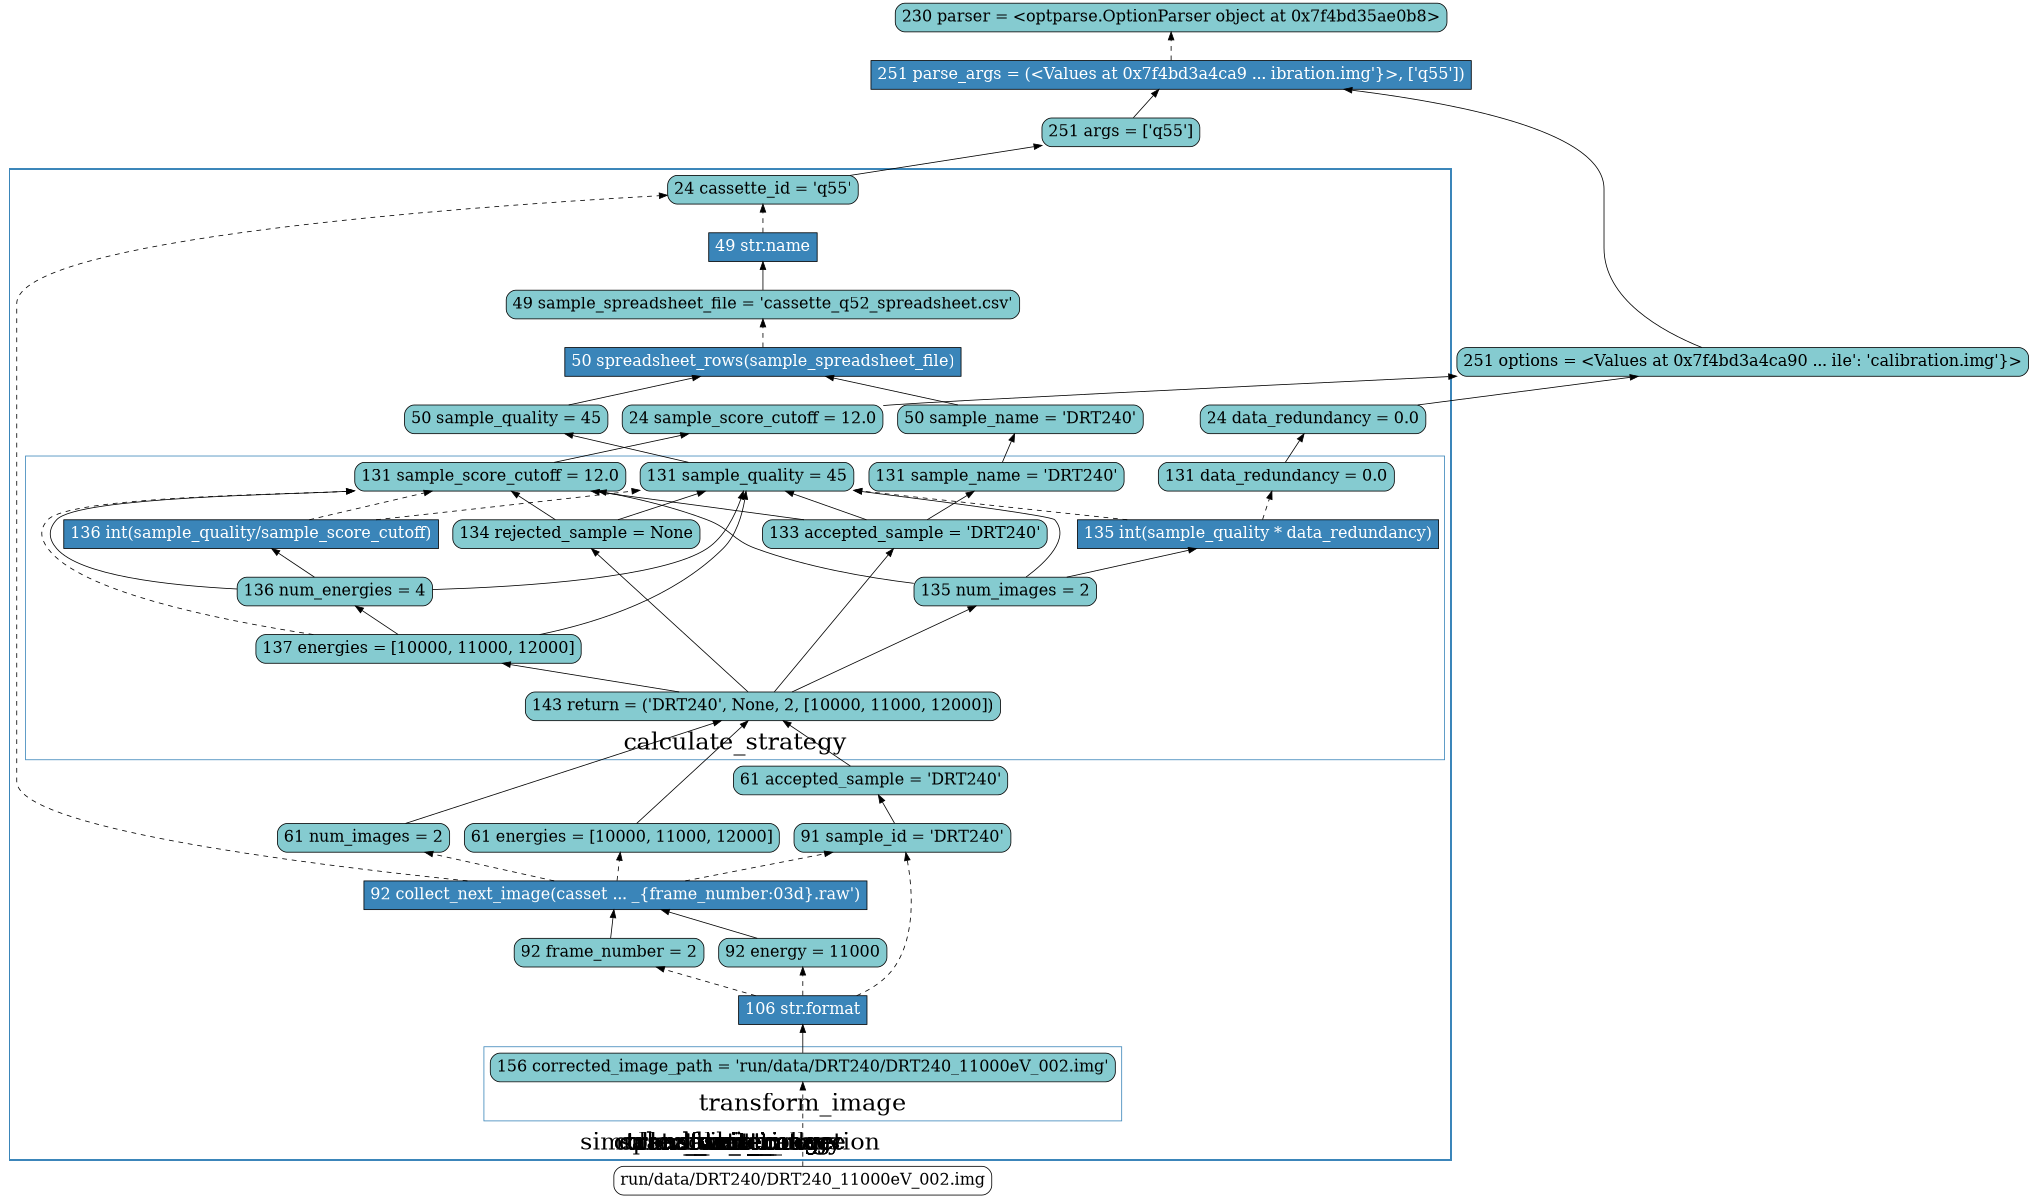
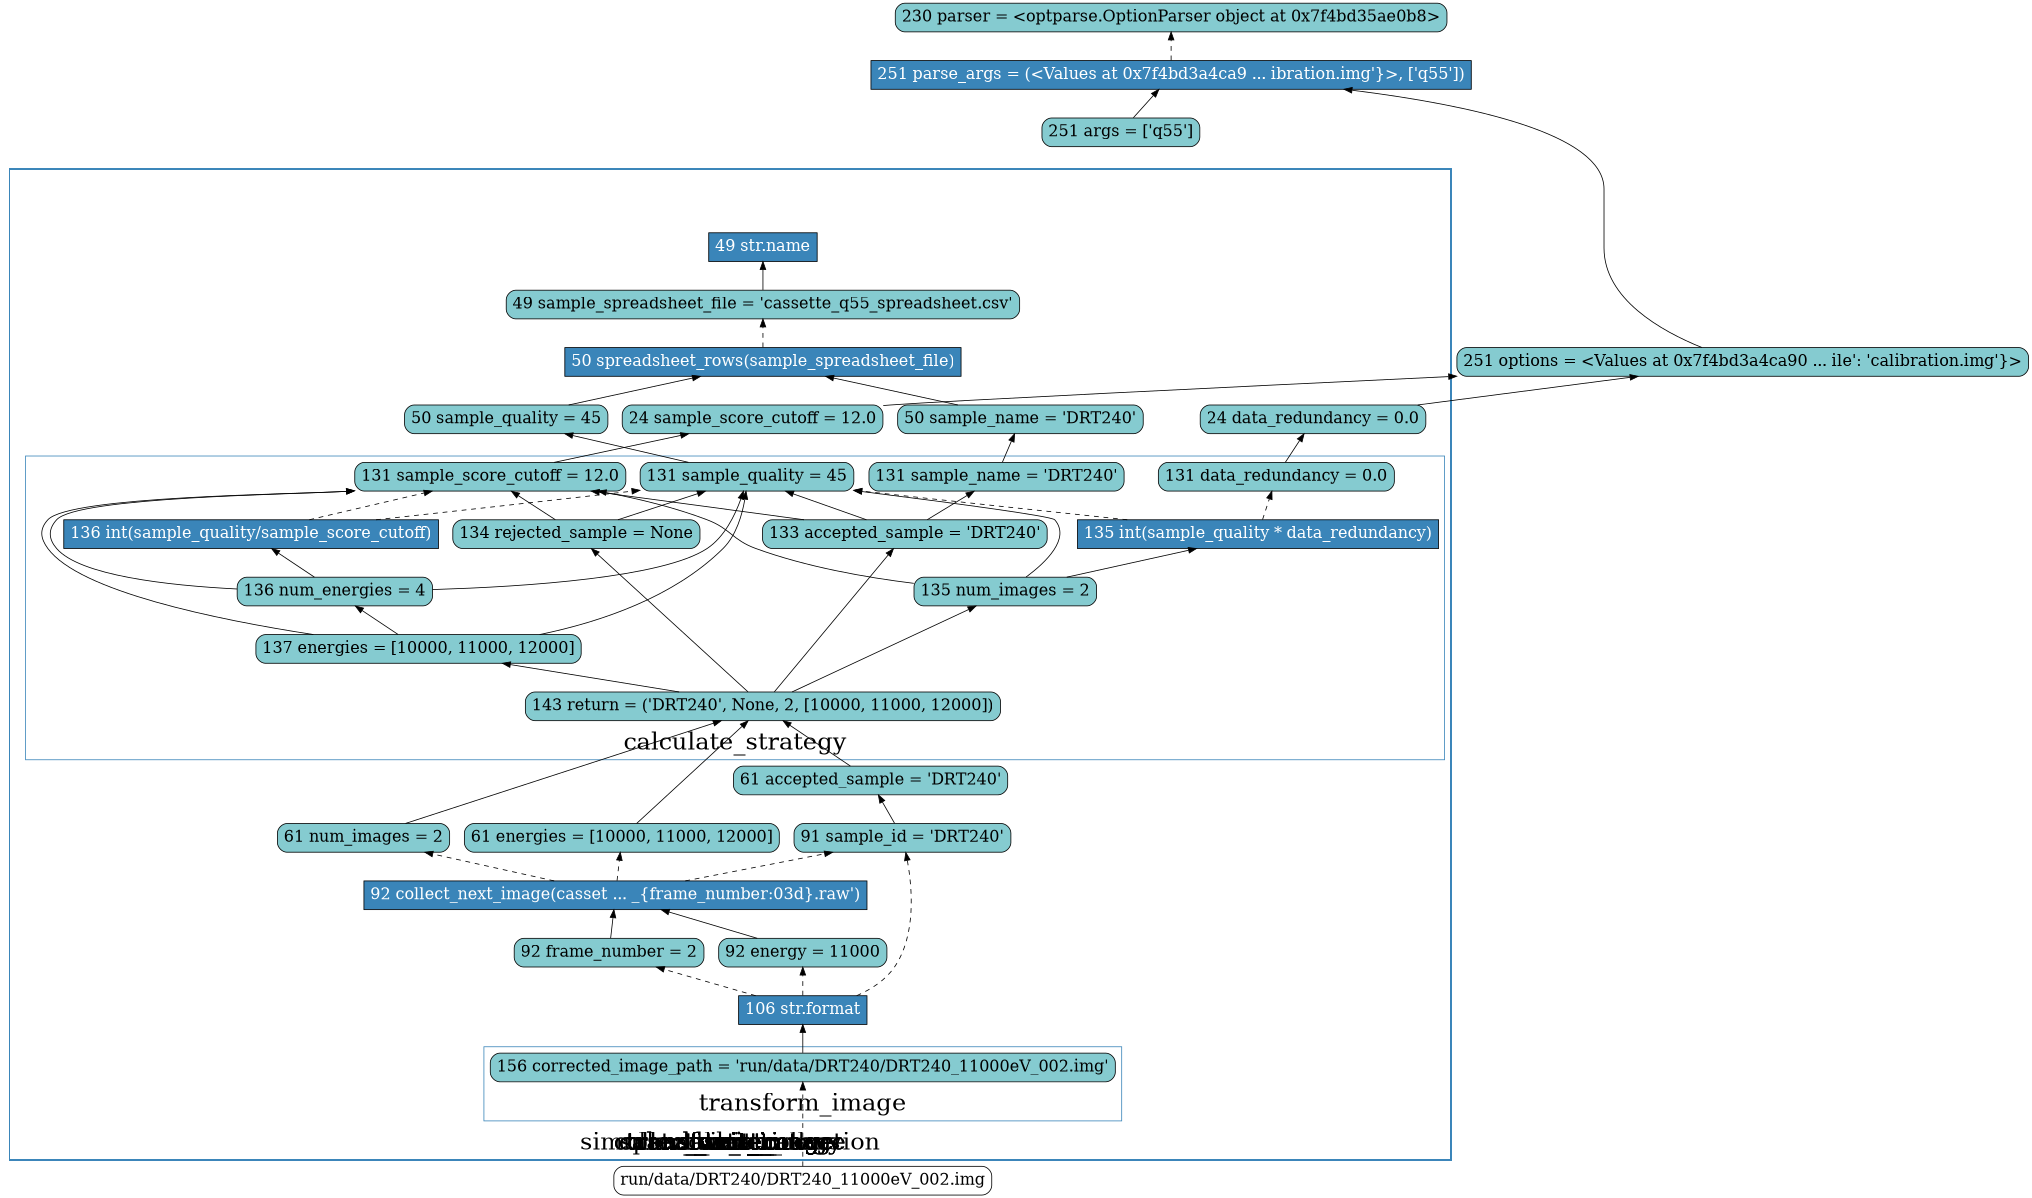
(763, 190) -> none
(763, 305) -> (763, 305)
(44, 525) -> (44, 525)
